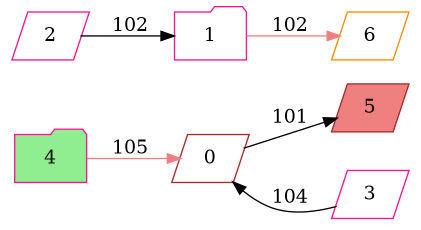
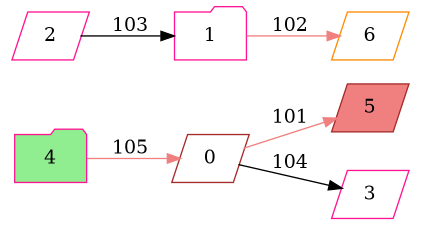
(131, 26) -> (131, 26)
(284, 135) -> (284, 135)
(287, 211) -> (284, 175)
